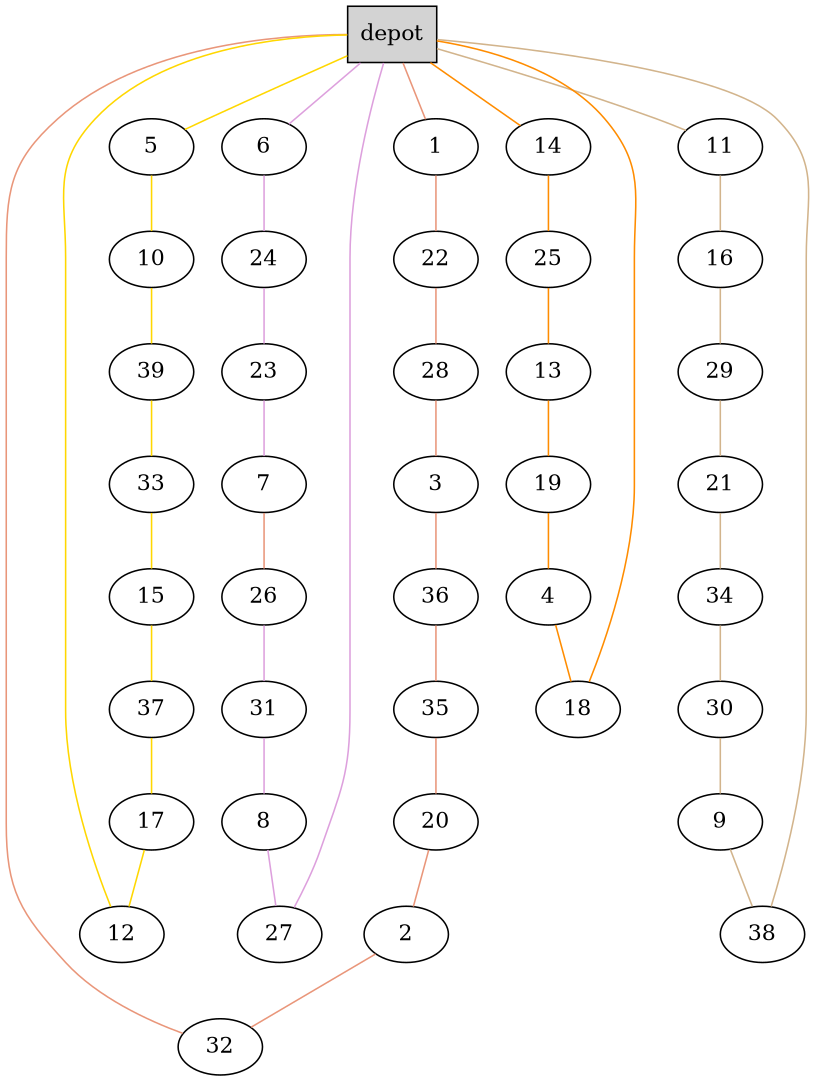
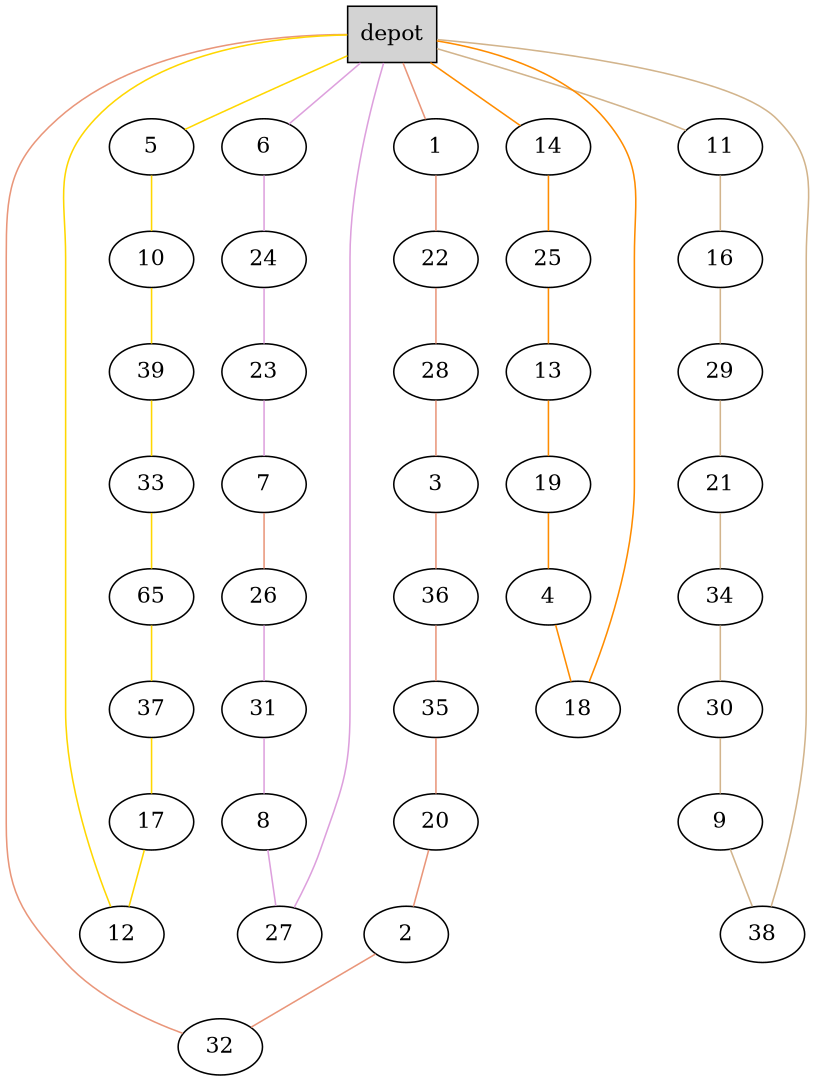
(152, 597) -> (152, 597)
